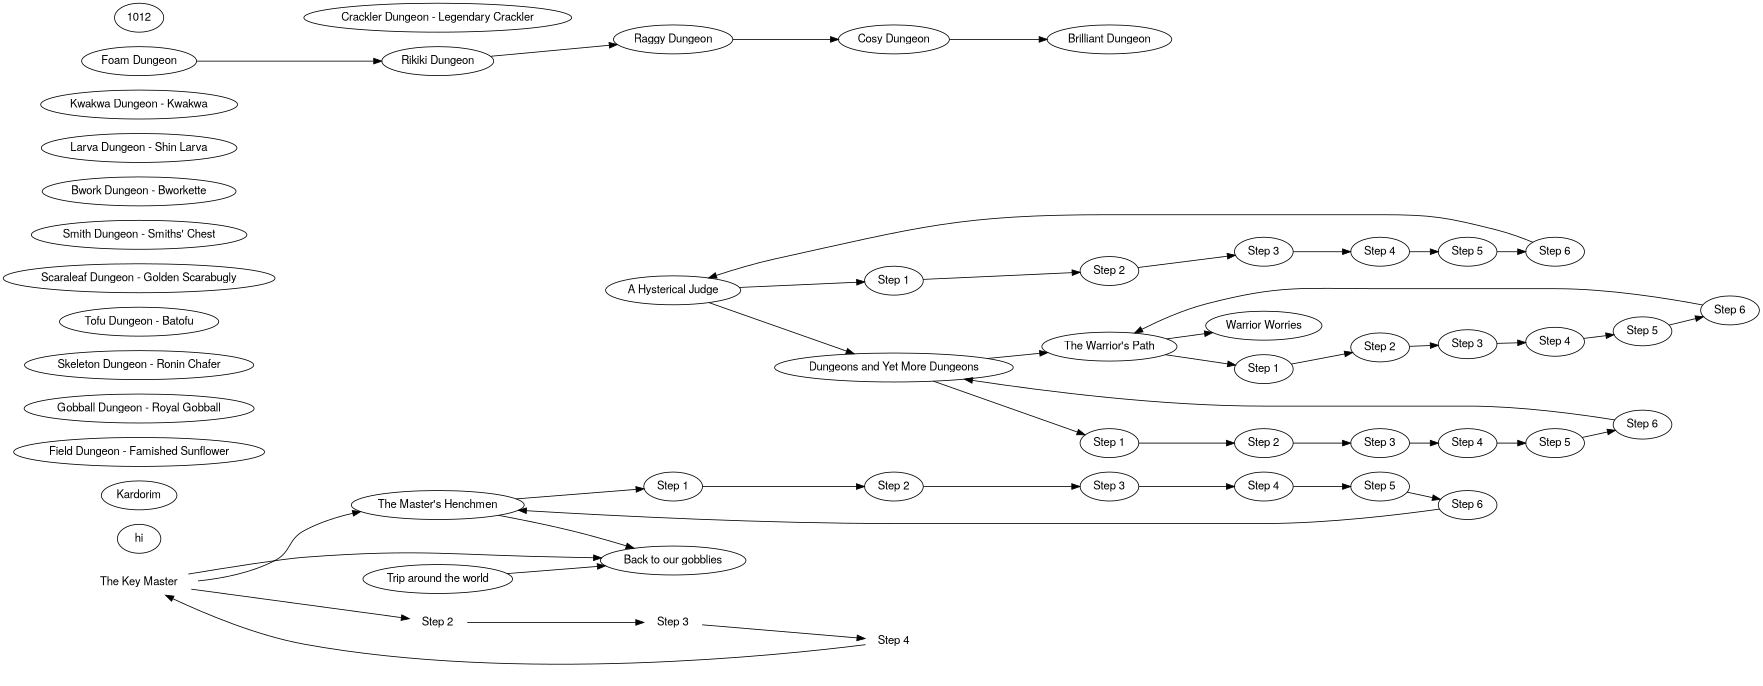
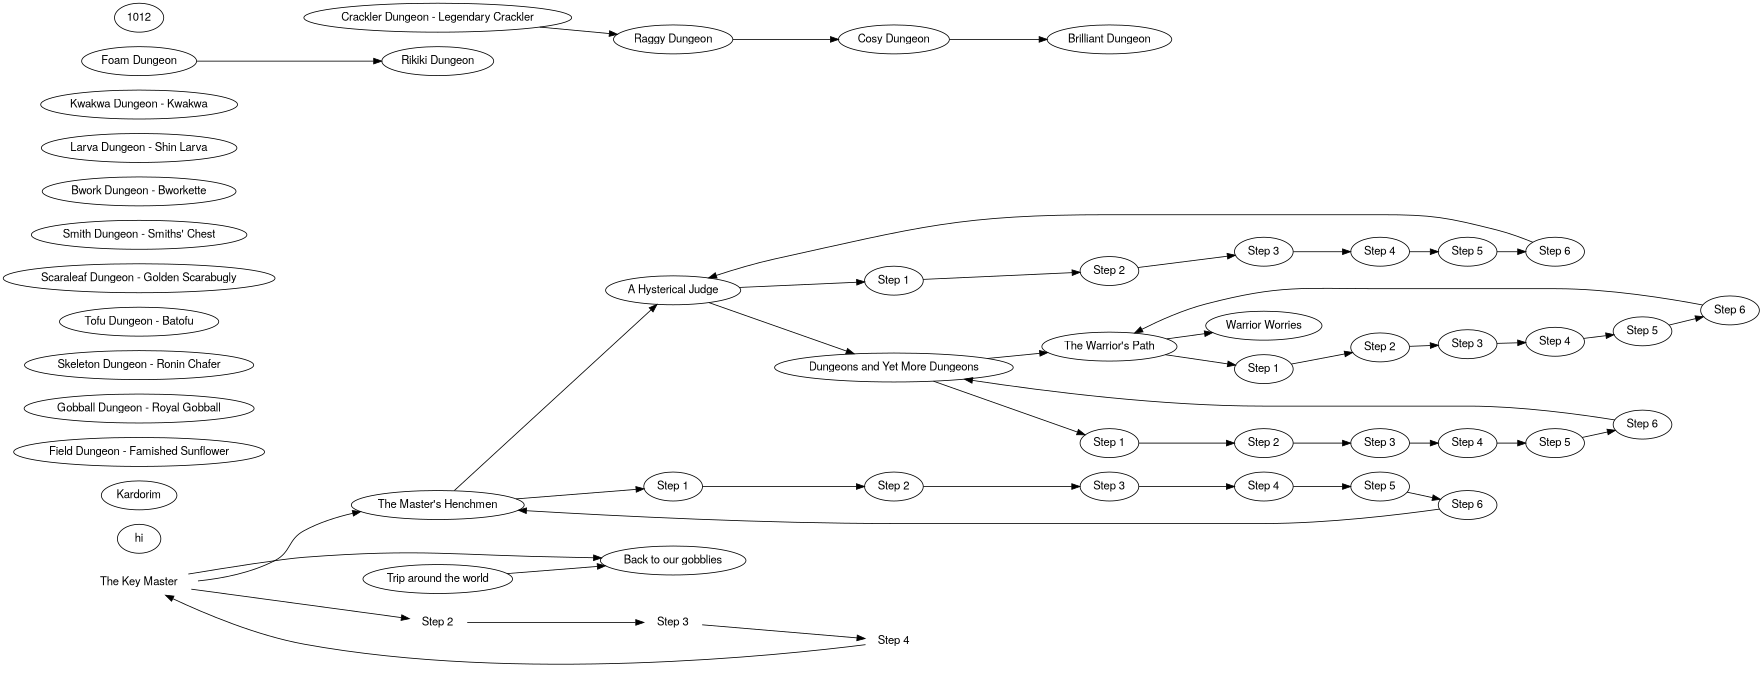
(550, 51) -> (575, 30)
(563, 529) -> (553, 400)
